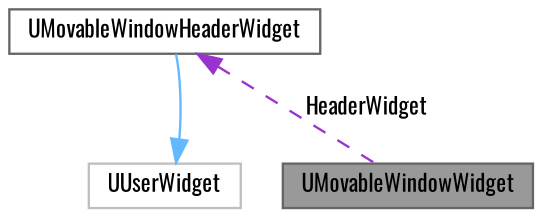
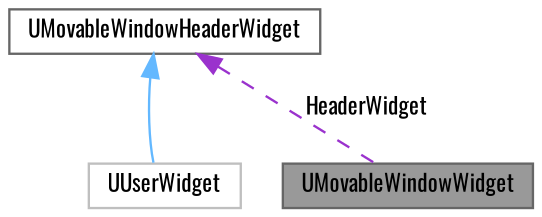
(180, 97) -> (149, 120)
